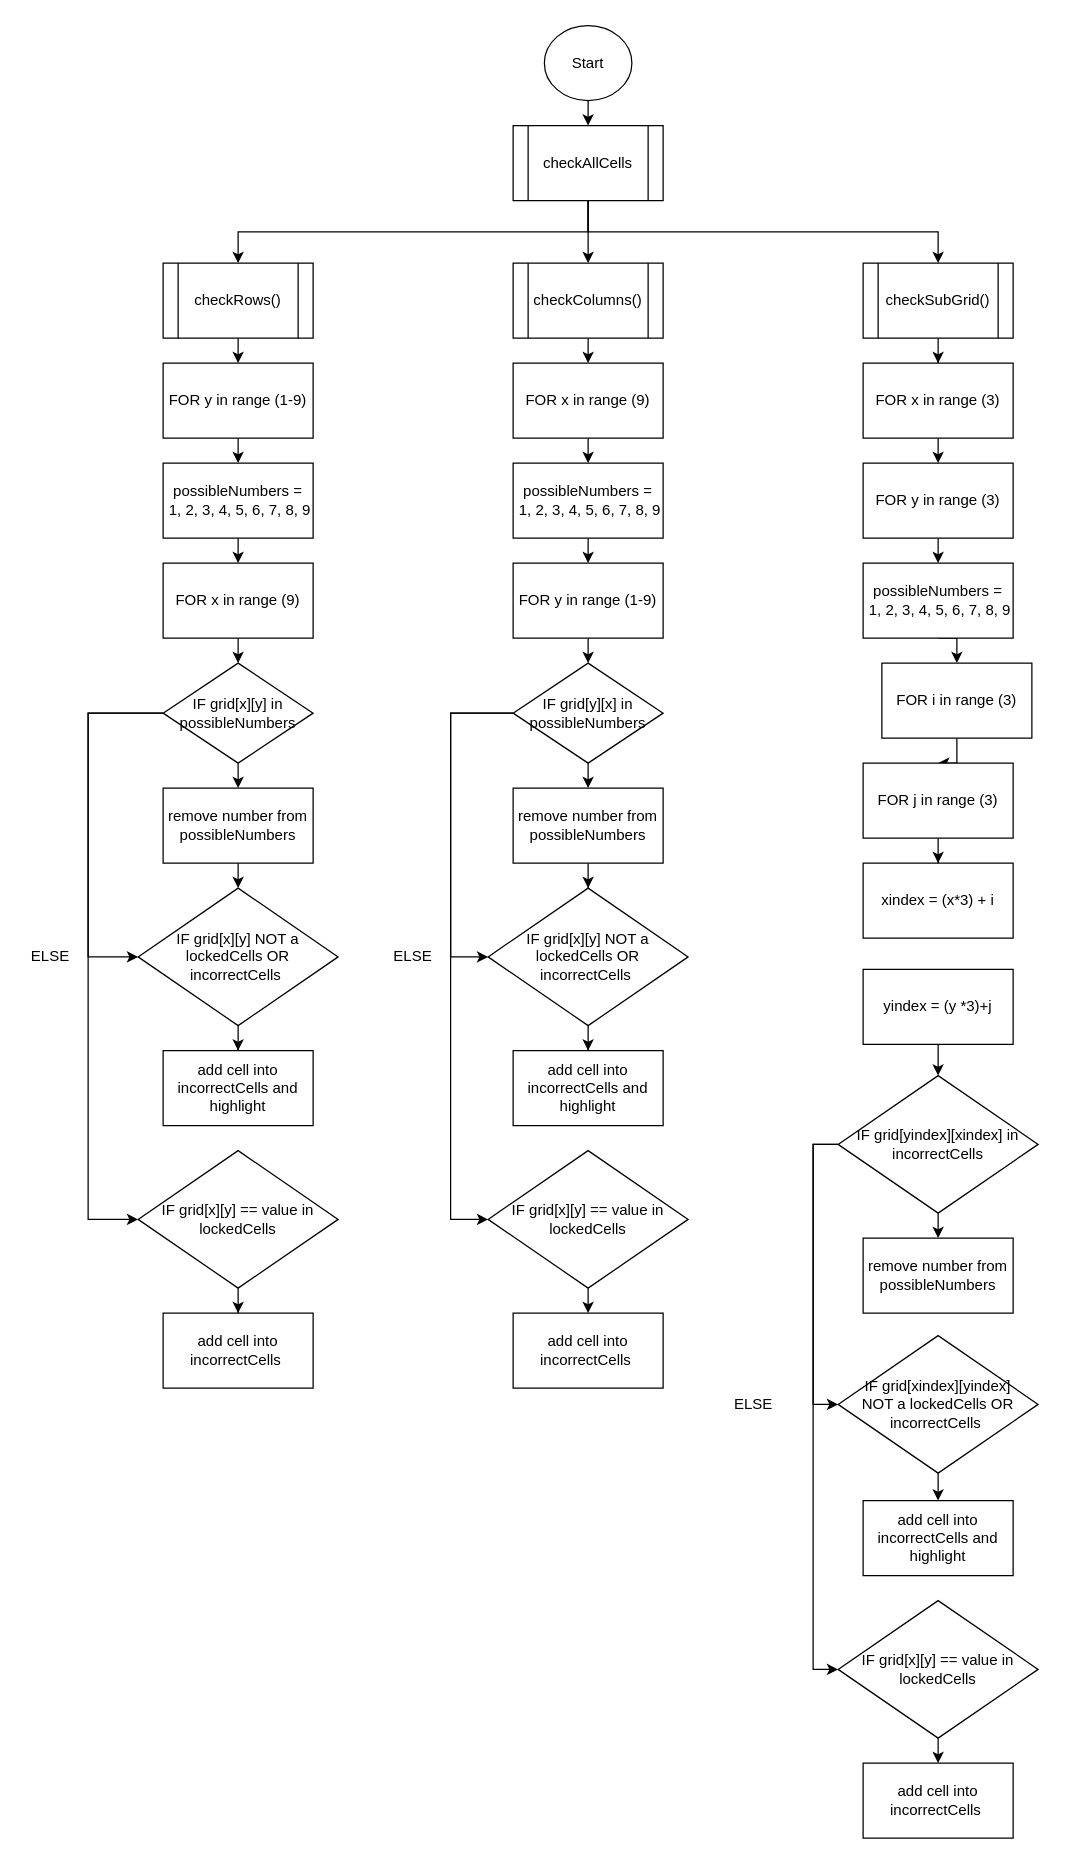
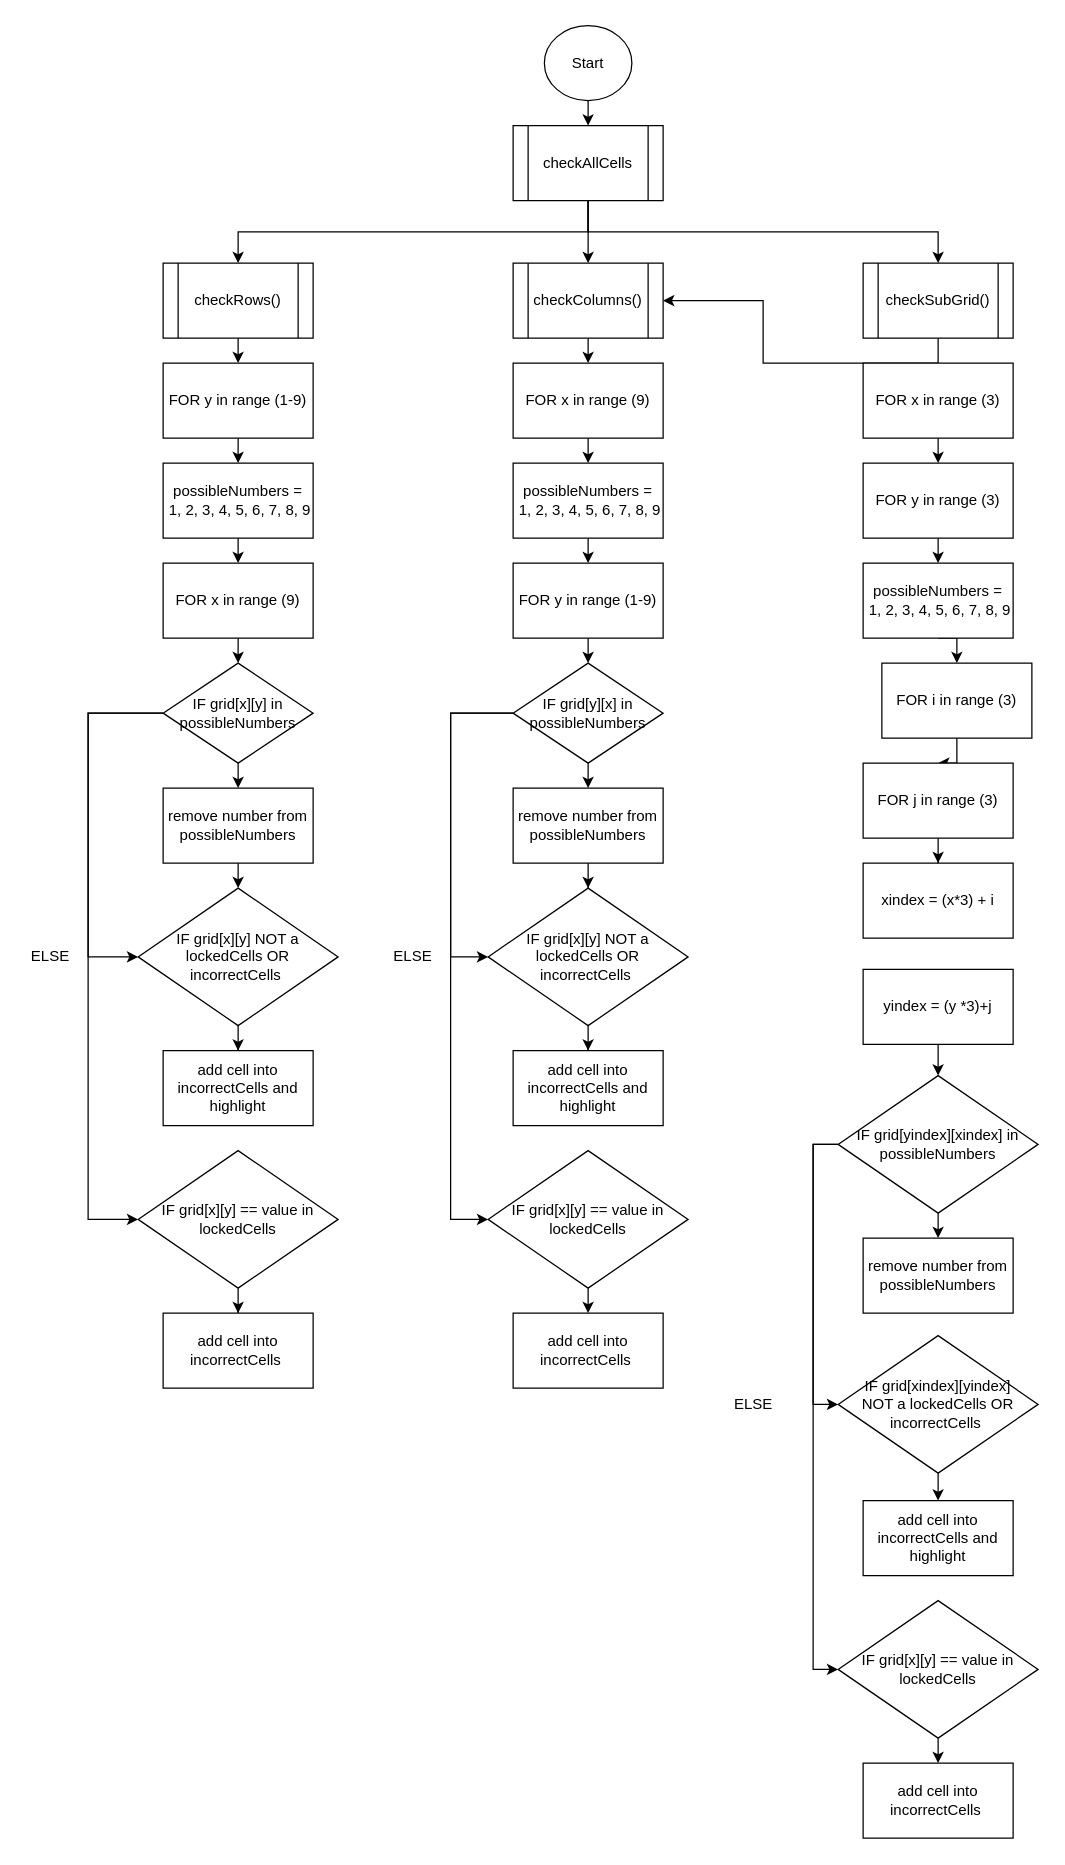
(938, 361) -> (763, 336)
(938, 1144) -> (938, 1144)
